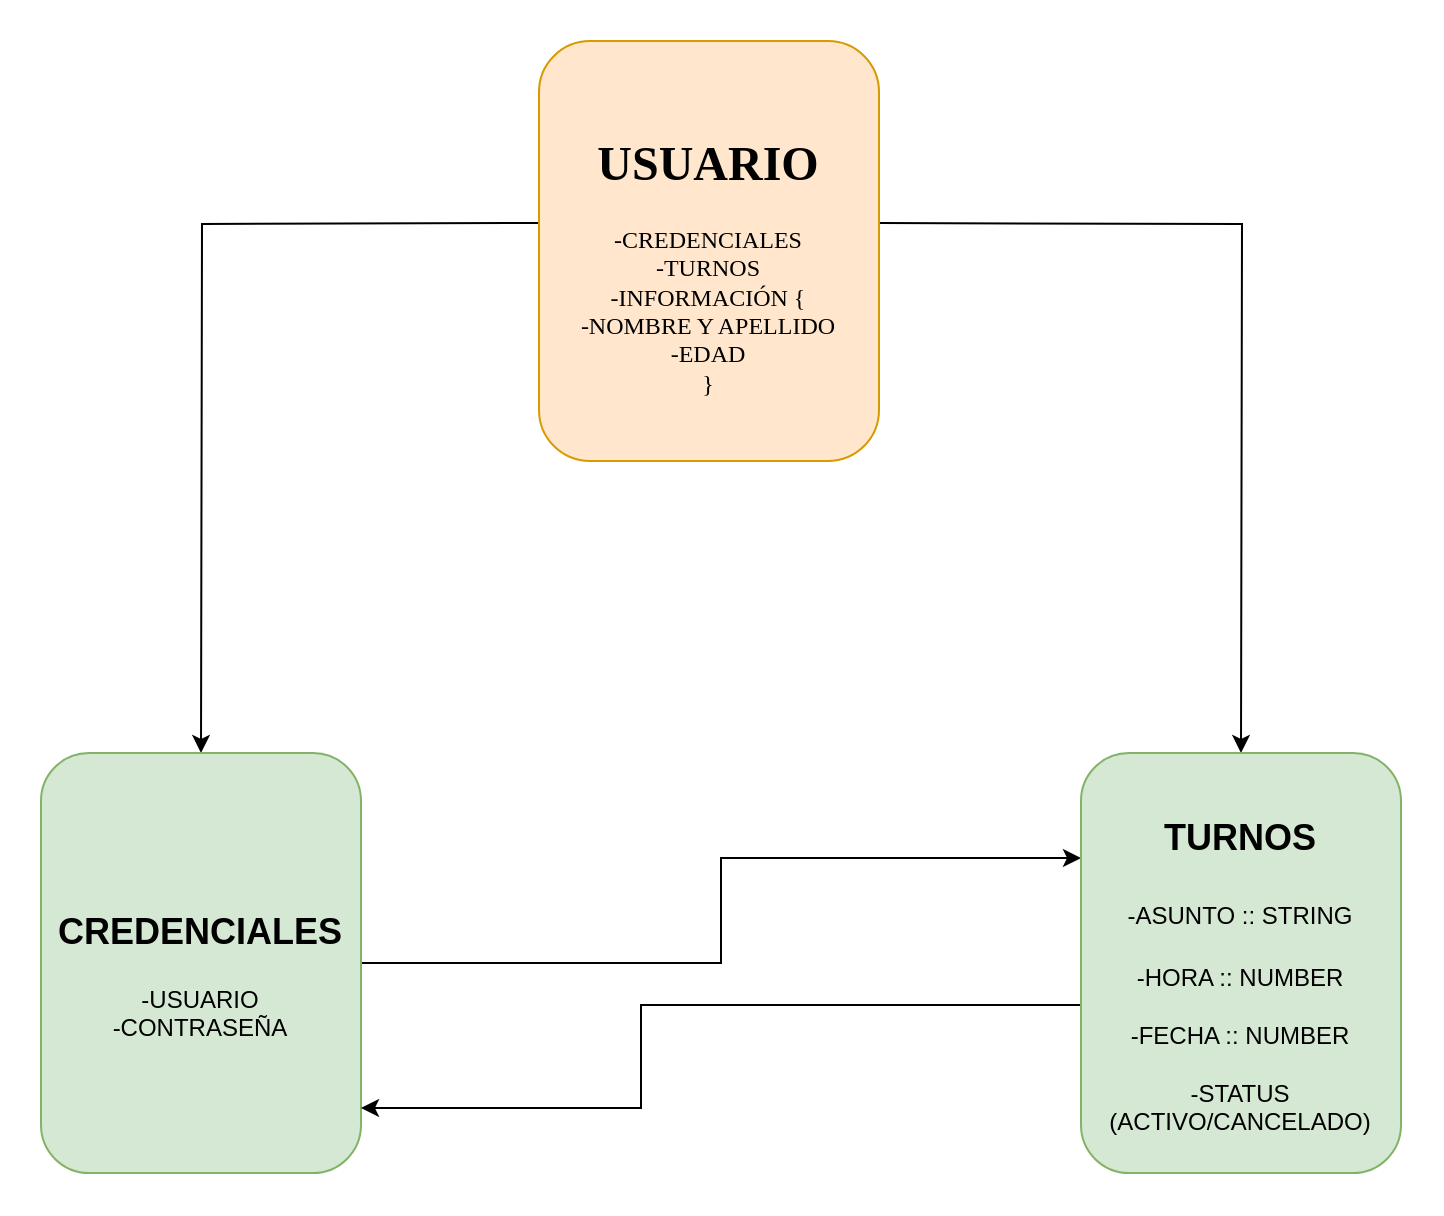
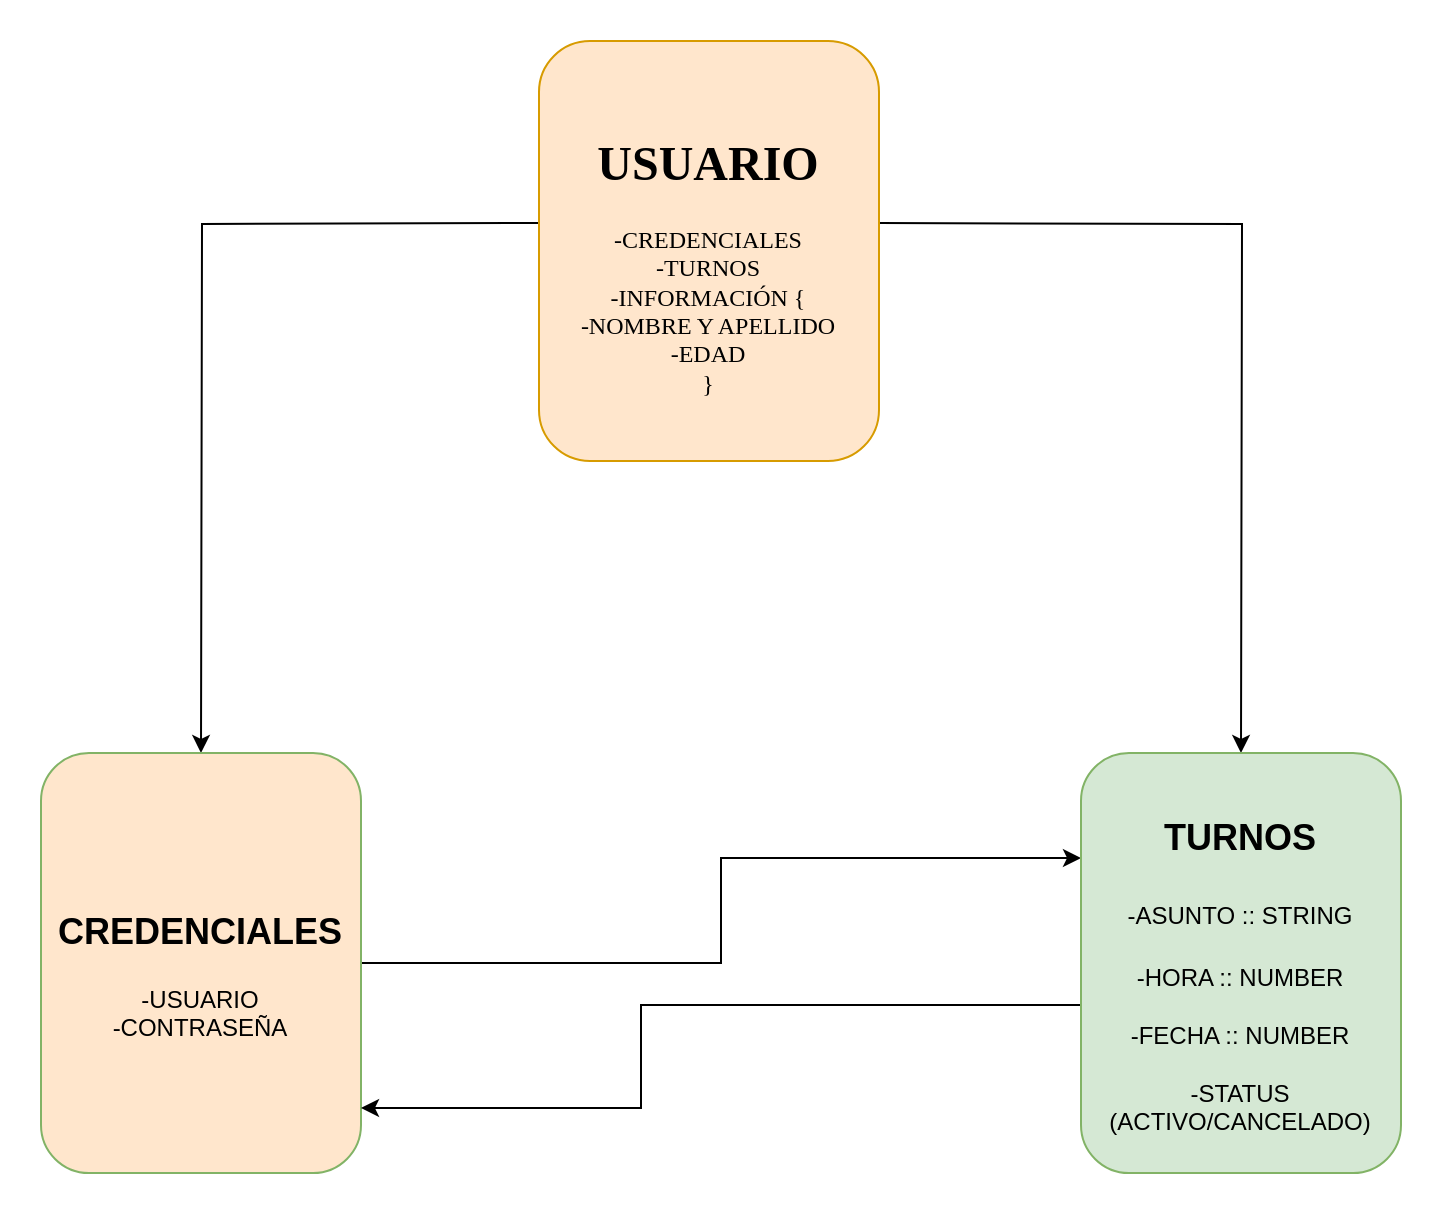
(201, 963) -> (201, 963)
